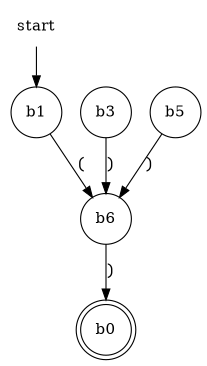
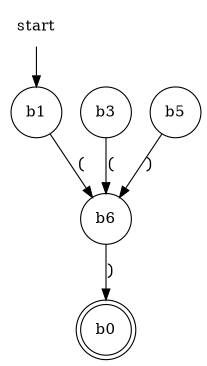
(111, 166) -> (111, 166)
